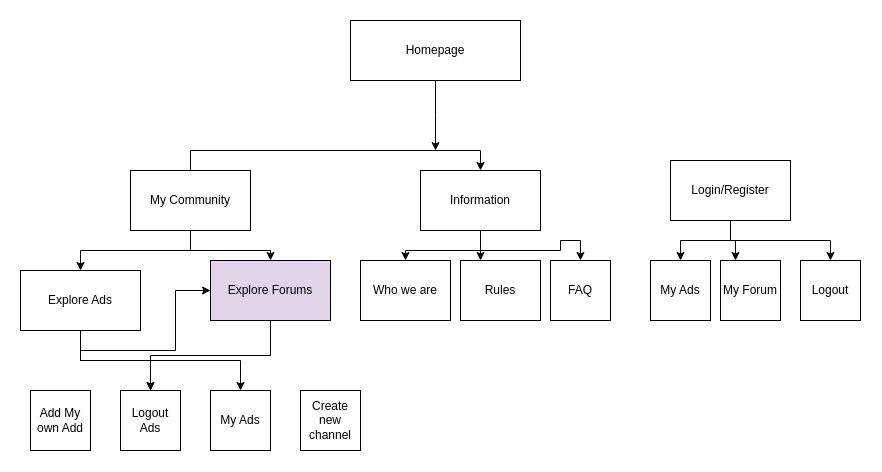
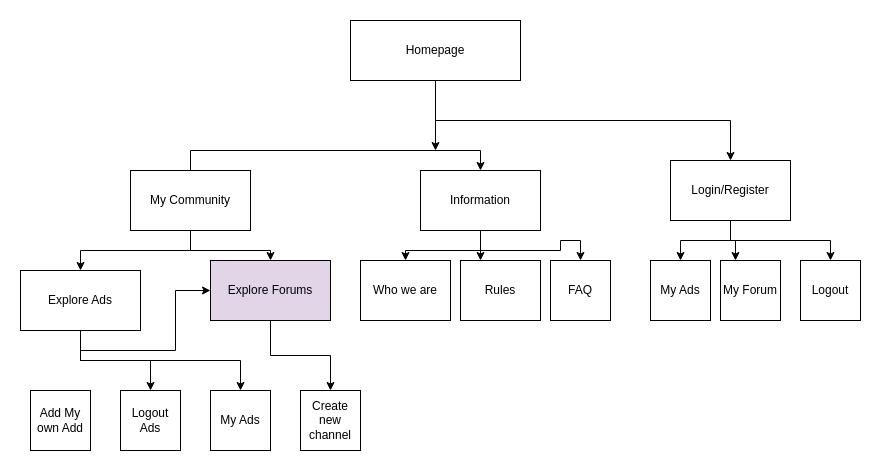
none -> (601, 121)
(211, 356) -> (314, 356)
